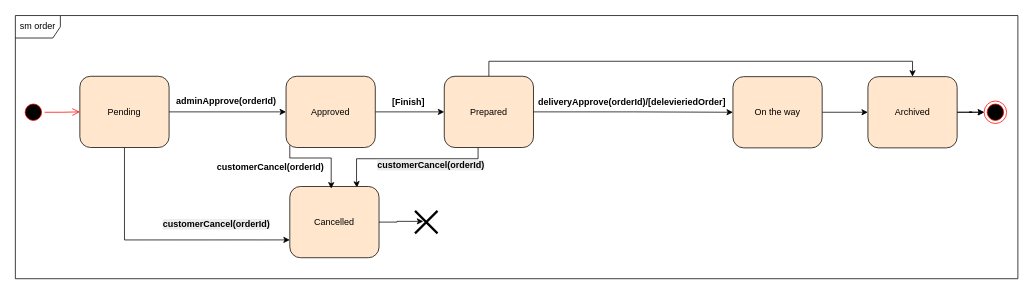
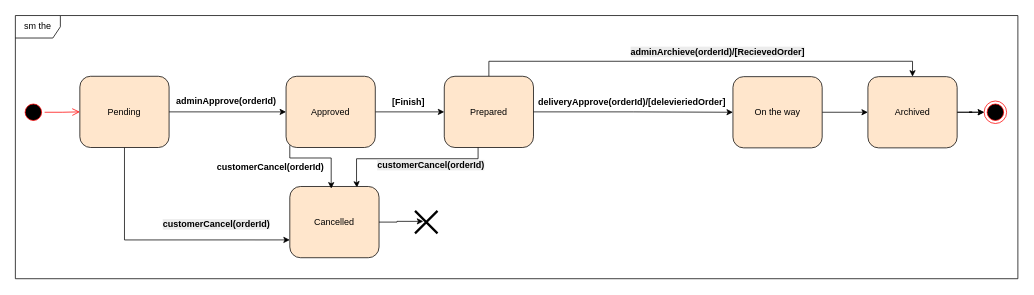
(38, 27) -> (38, 27)
none -> (690, 52)
